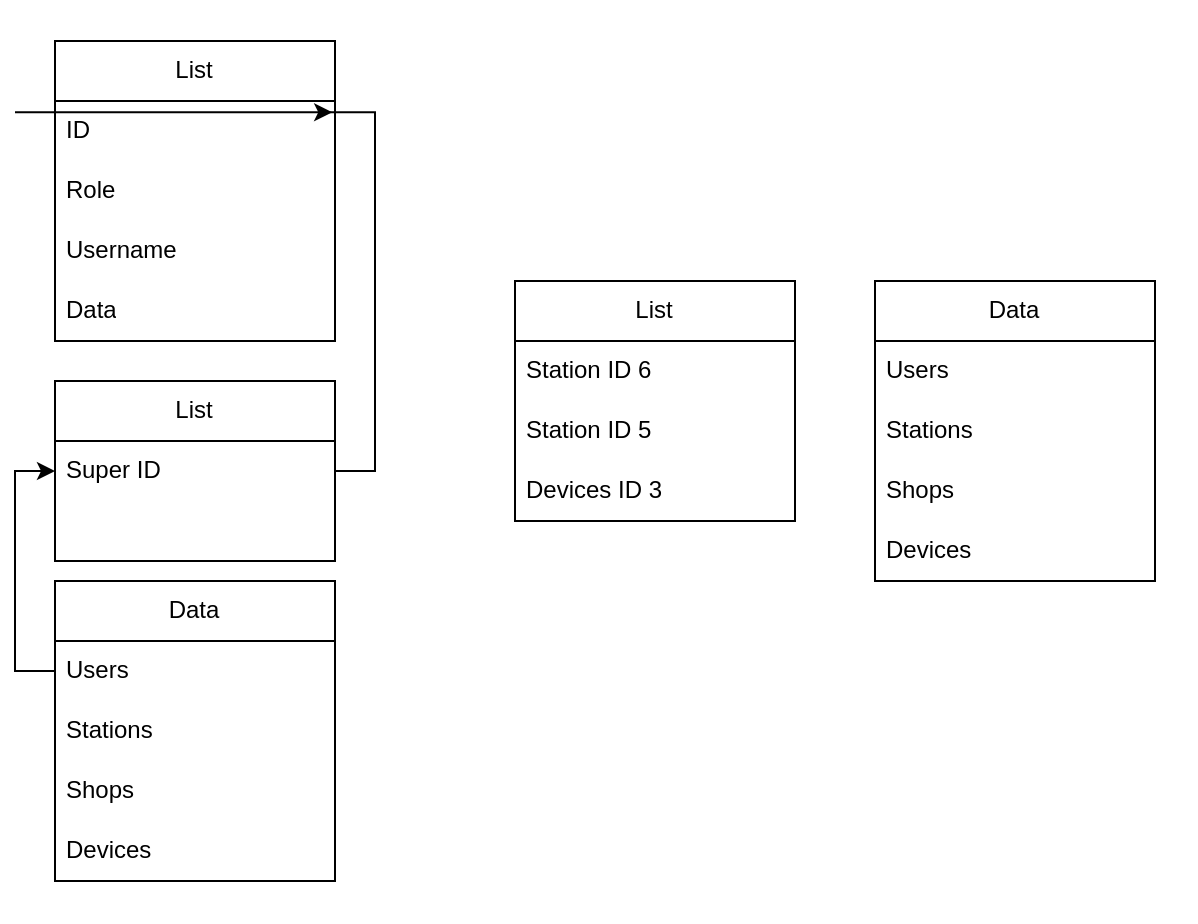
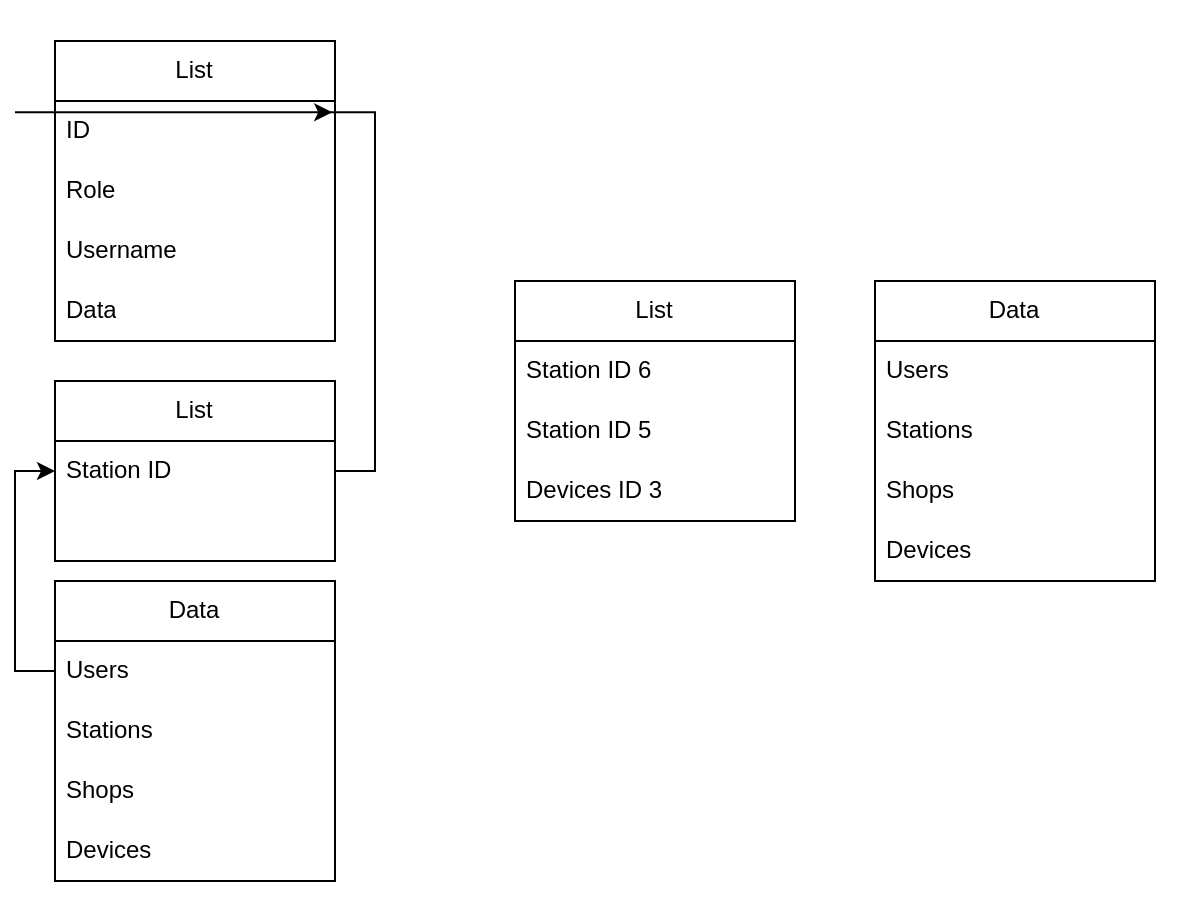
(118, 471) -> (128, 471)
